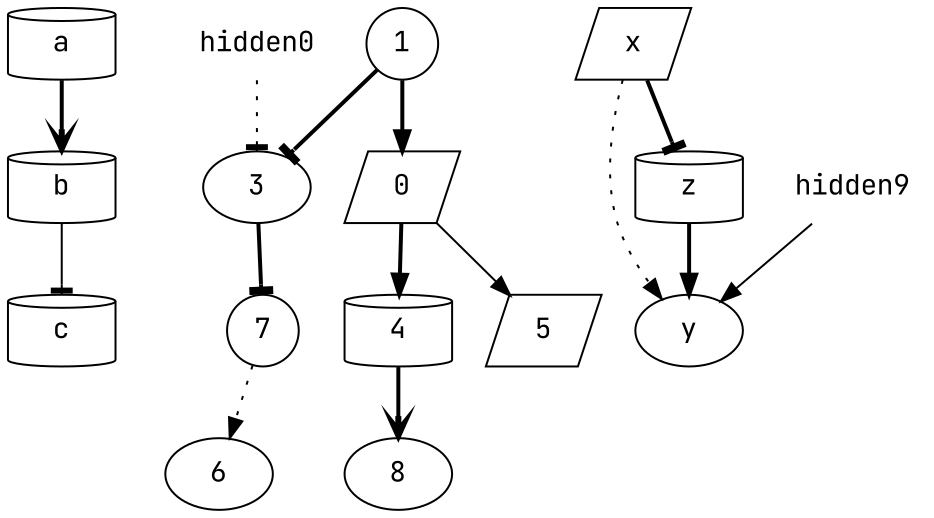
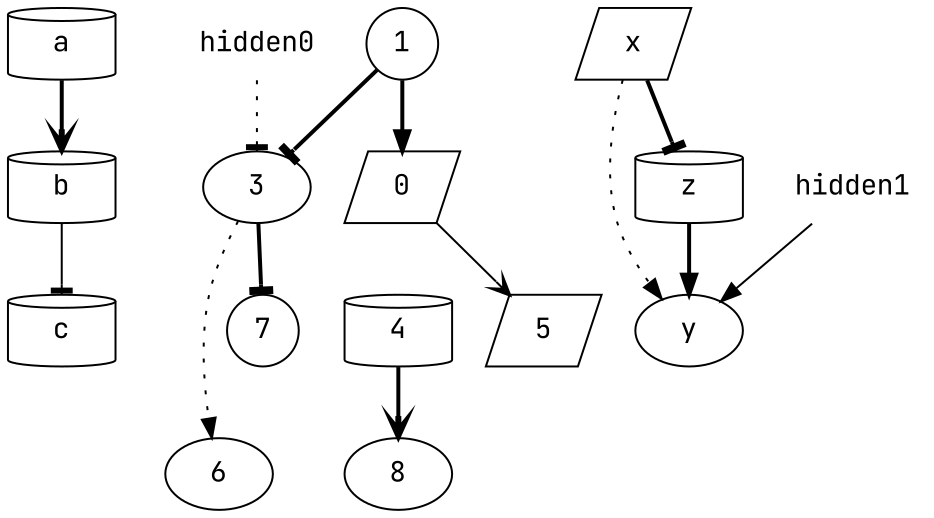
(852, 187) -> (852, 187)
(401, 249) -> none
(466, 252) -> (466, 252)
(244, 392) -> (206, 317)
